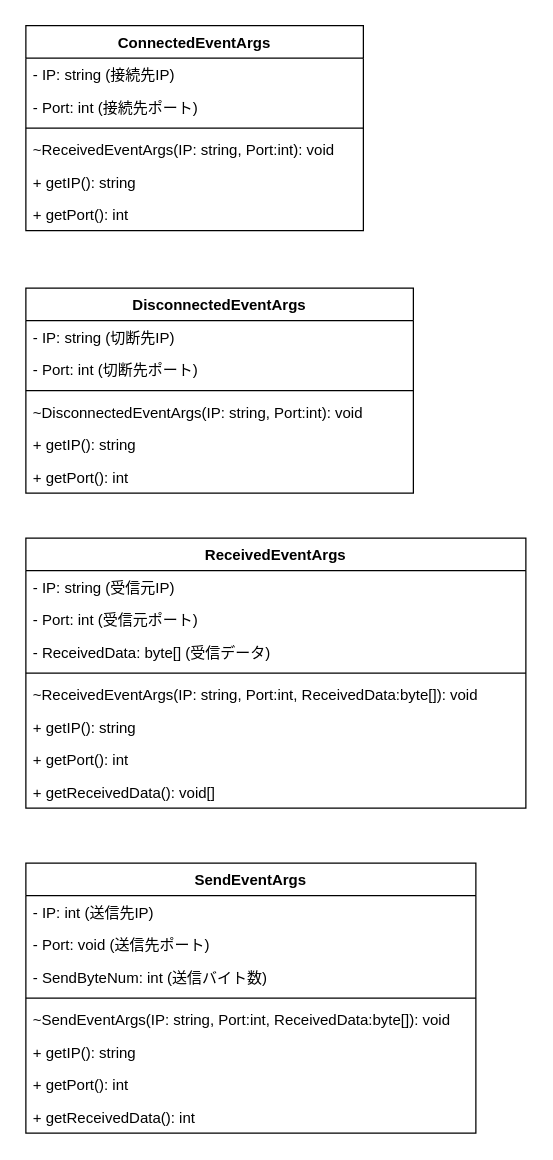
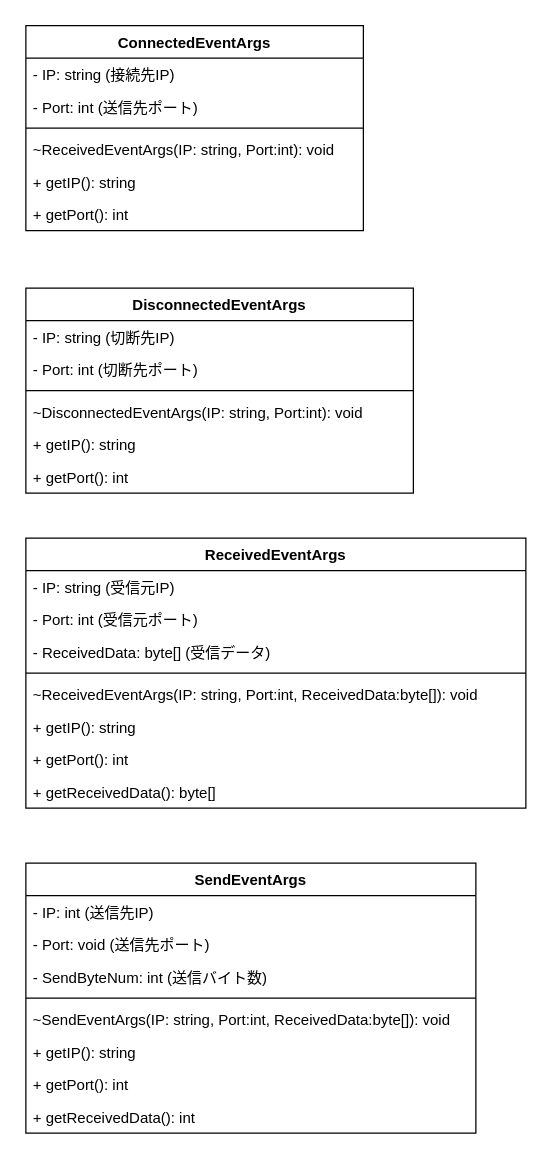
(127, 108) -> (127, 108)
(136, 793) -> (138, 793)
